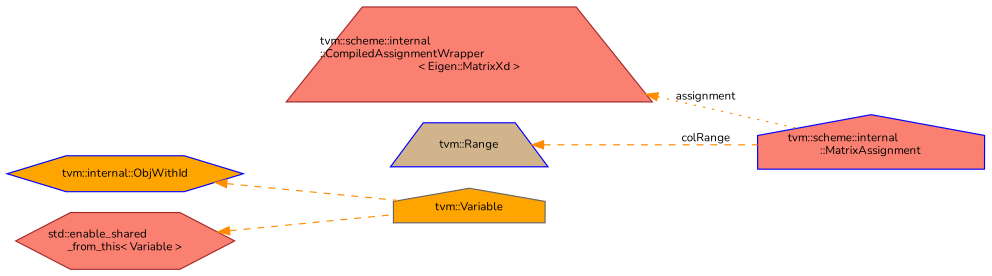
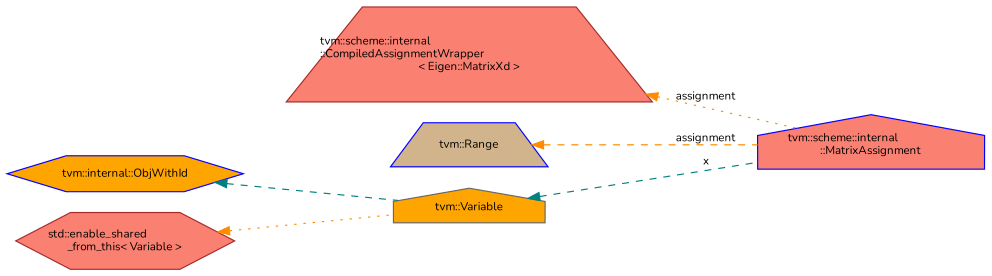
(705, 138) -> (705, 138)
none -> (649, 179)
(312, 192) -> (312, 192)
(311, 223) -> (311, 223)
